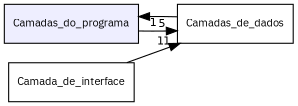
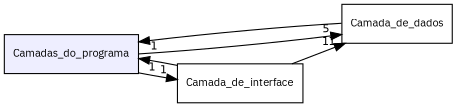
(235, 24) -> (397, 24)
none -> (164, 63)
none -> (153, 75)
